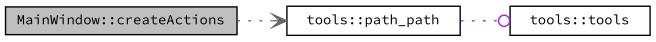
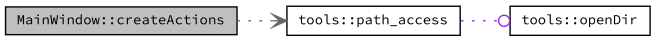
(374, 21) -> (374, 21)
(580, 21) -> (580, 21)
